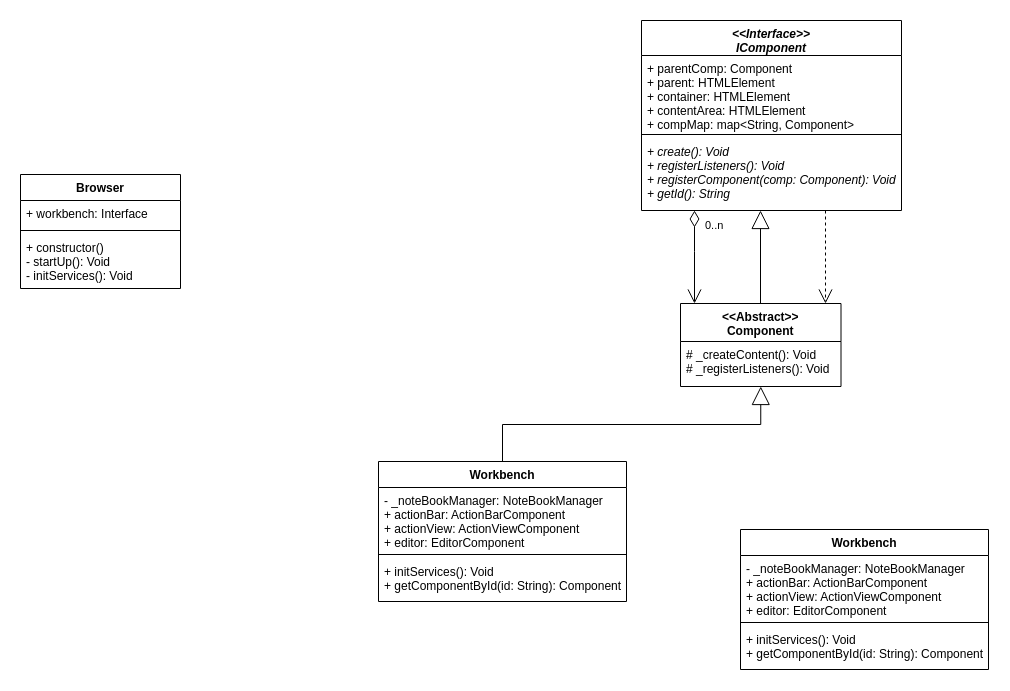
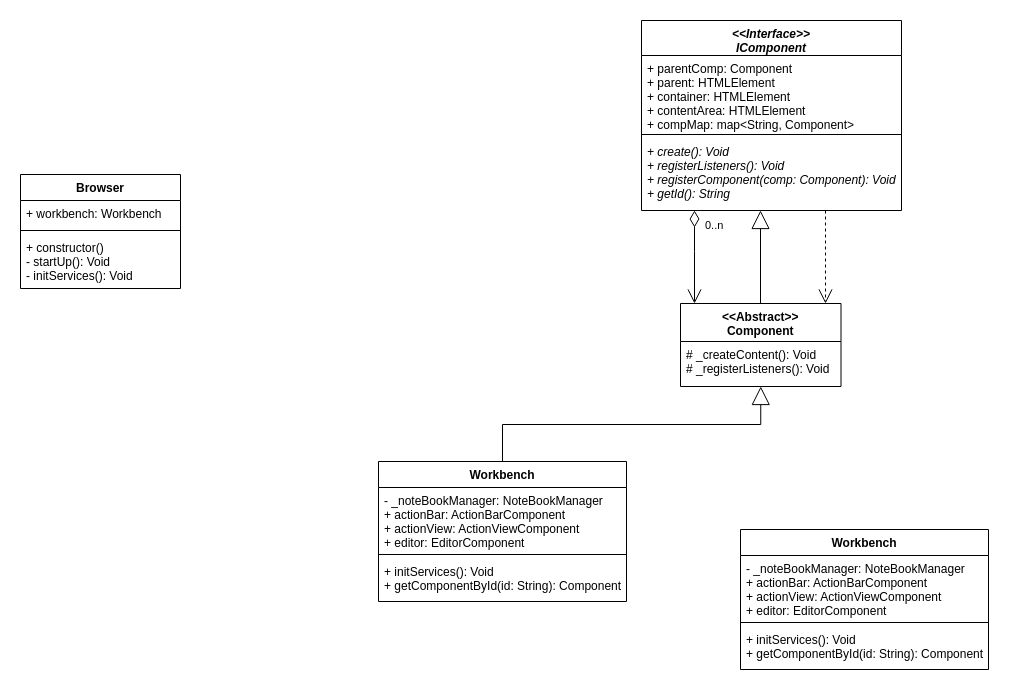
(95, 214) -> (95, 214)
